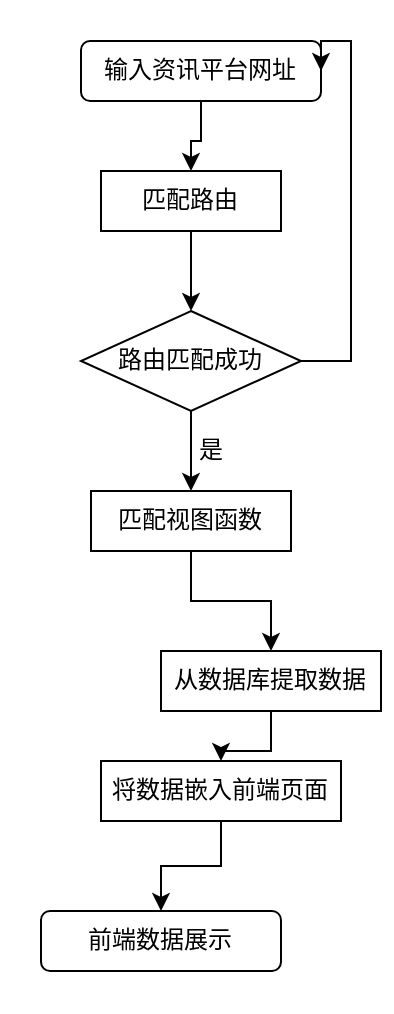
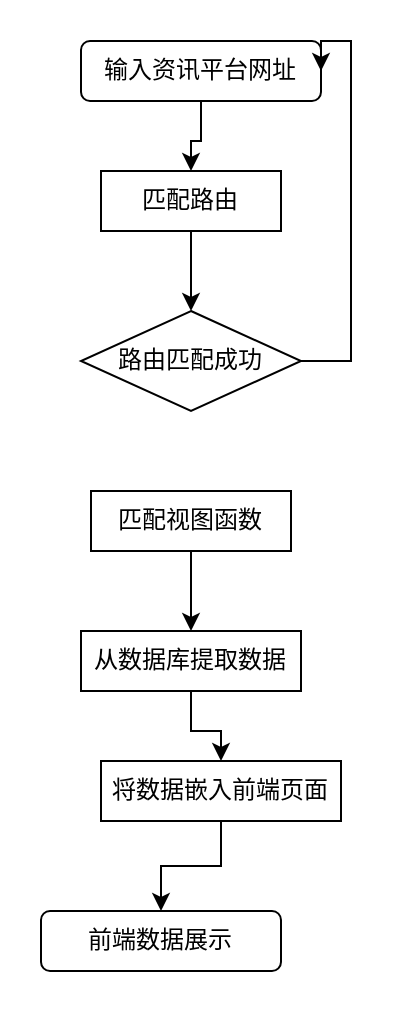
(191, 444) -> none
(211, 451) -> none
(271, 681) -> (191, 661)
